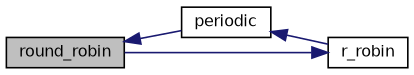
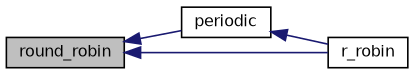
(218, 53) -> (234, 53)
